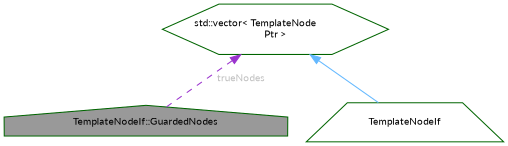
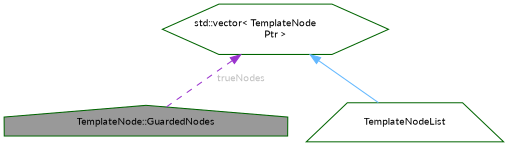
(146, 122) -> (146, 122)
(405, 122) -> (405, 122)
